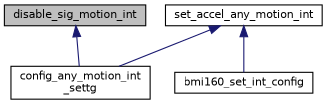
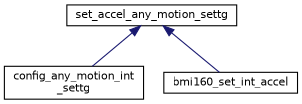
(75, 15) -> none
(244, 15) -> (152, 15)
(244, 83) -> (231, 83)
